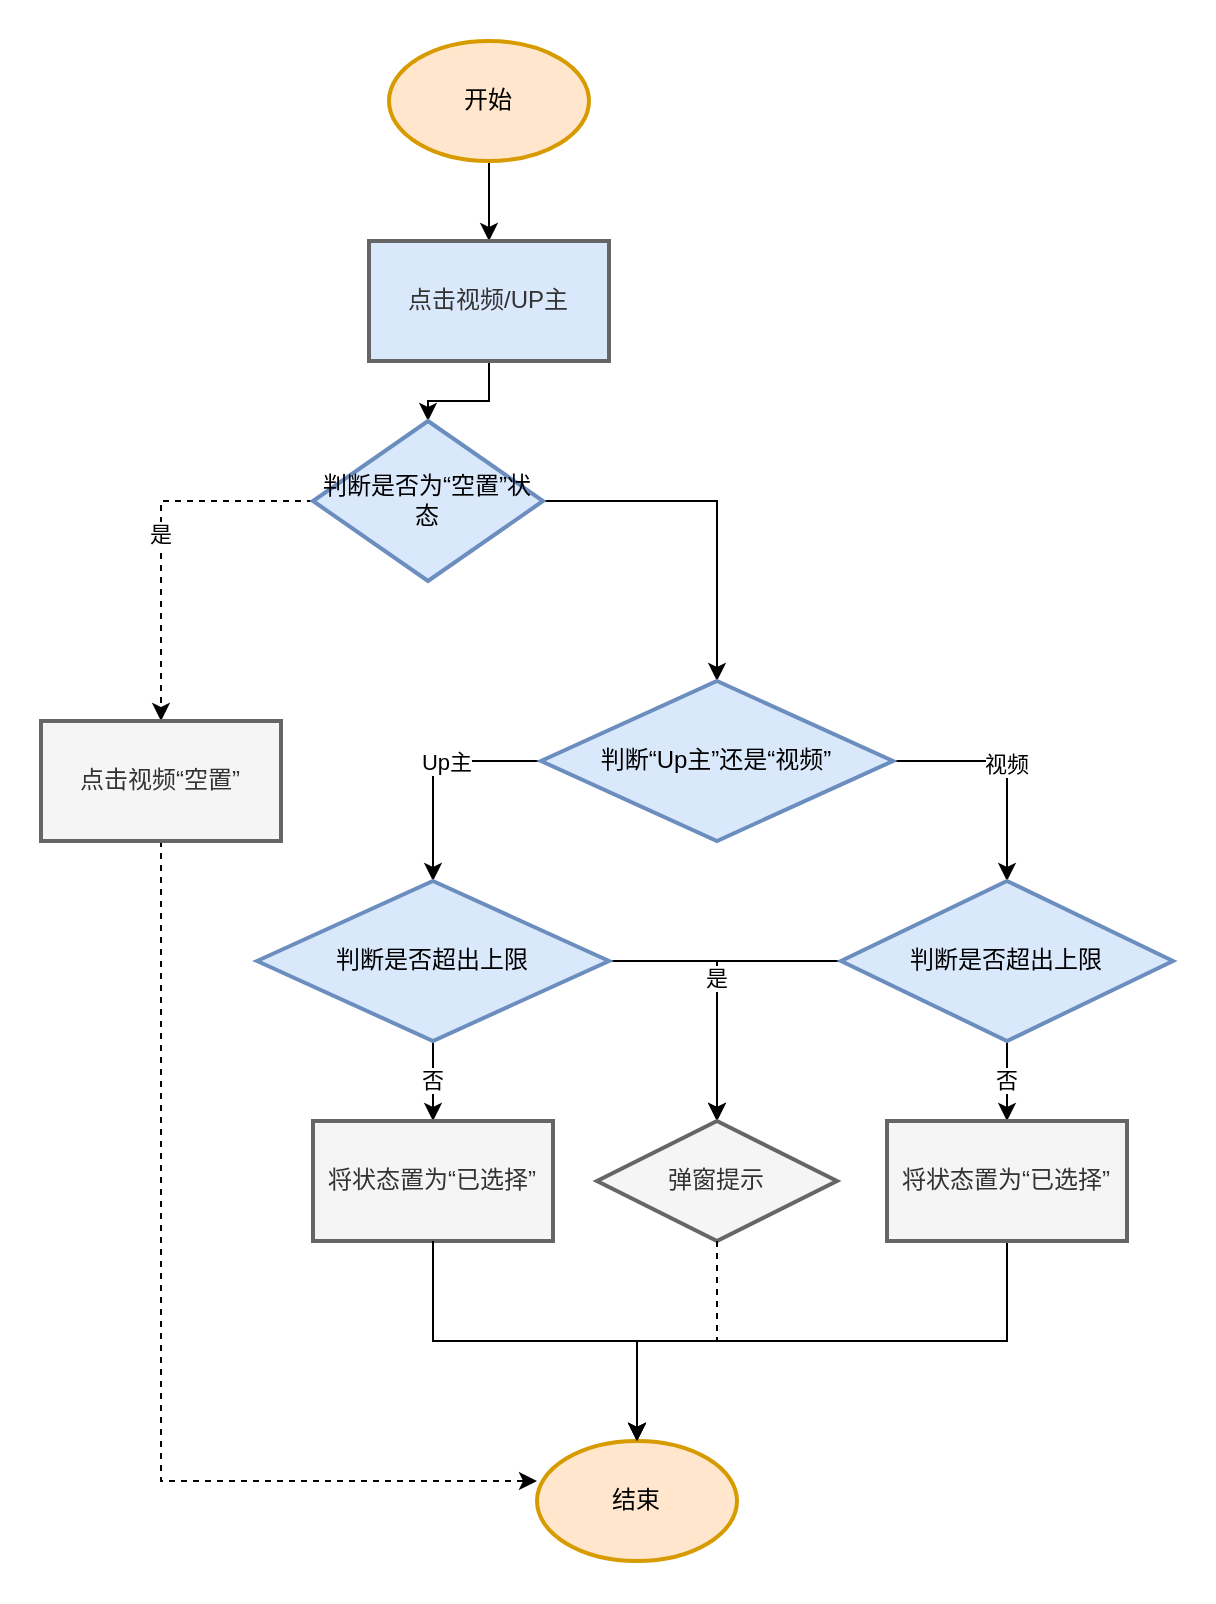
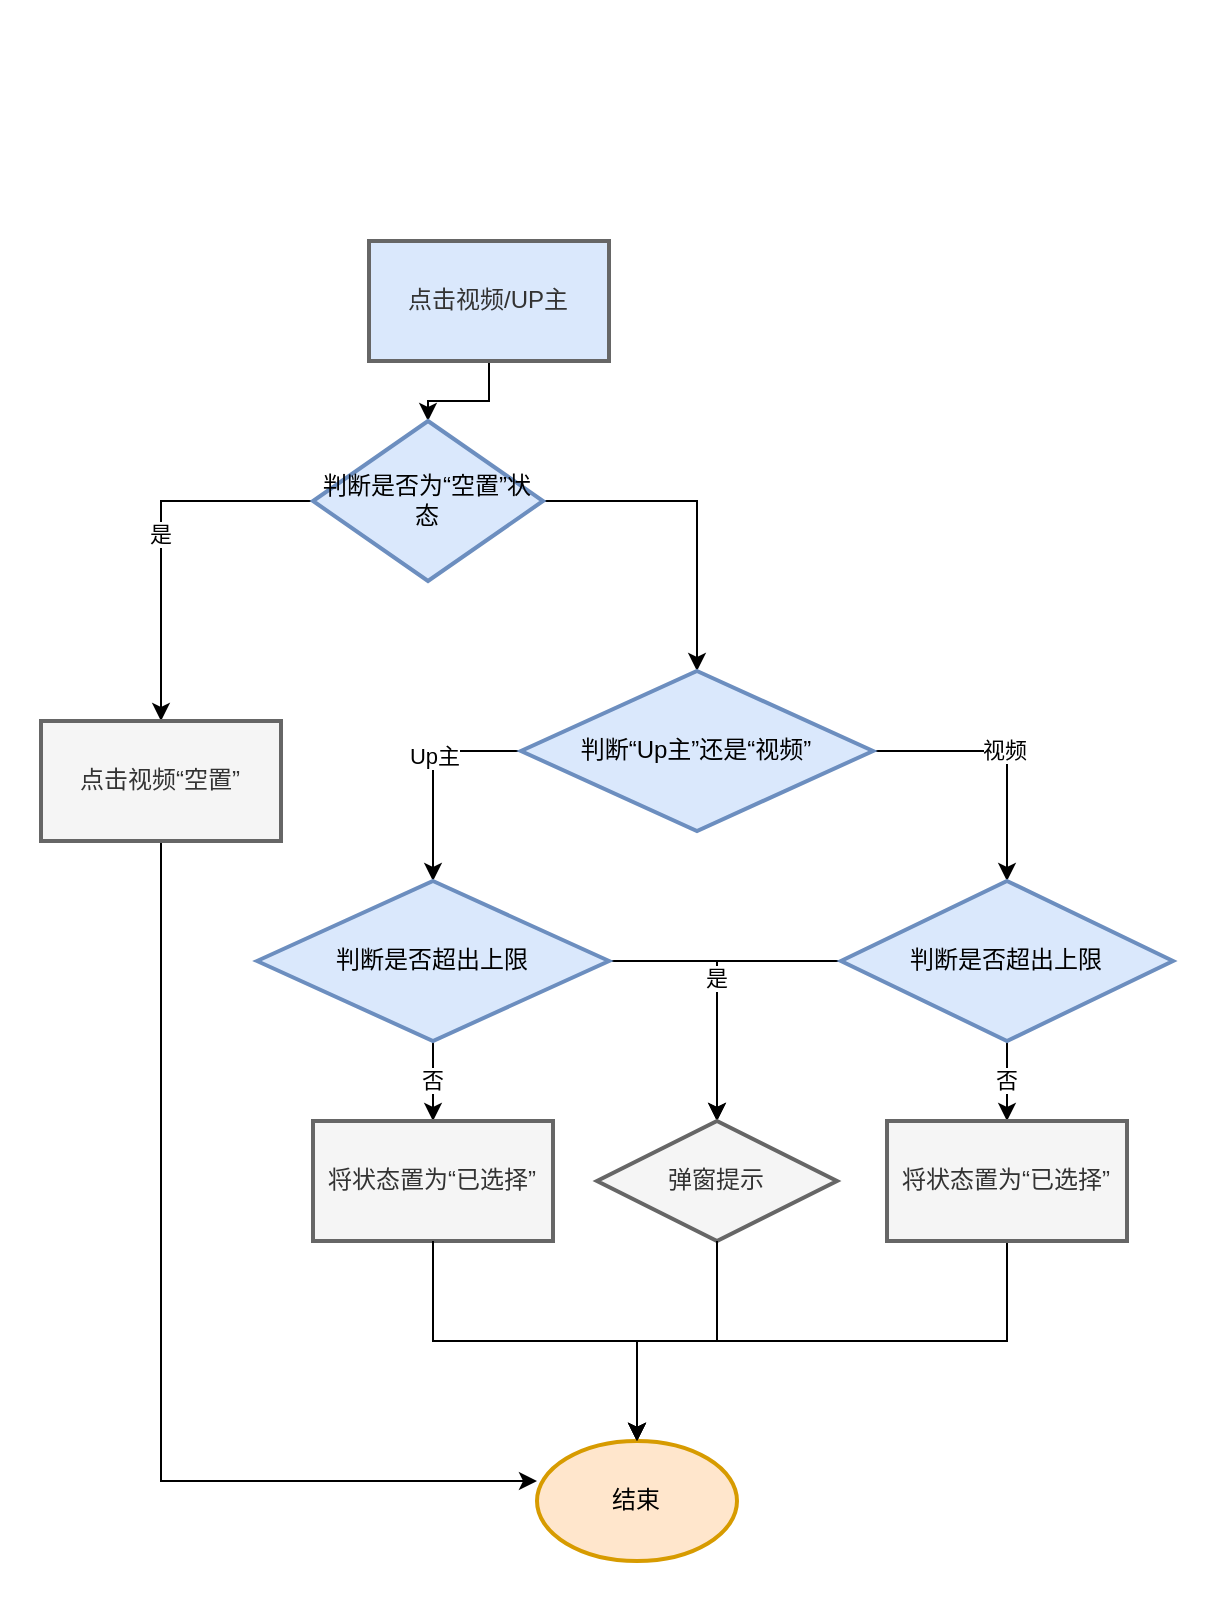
(489, 101) -> none
(489, 194) -> none
(227, 501) -> (227, 501)
(717, 761) -> (697, 751)
(717, 1290) -> (717, 1290)
(161, 1341) -> (161, 1341)
